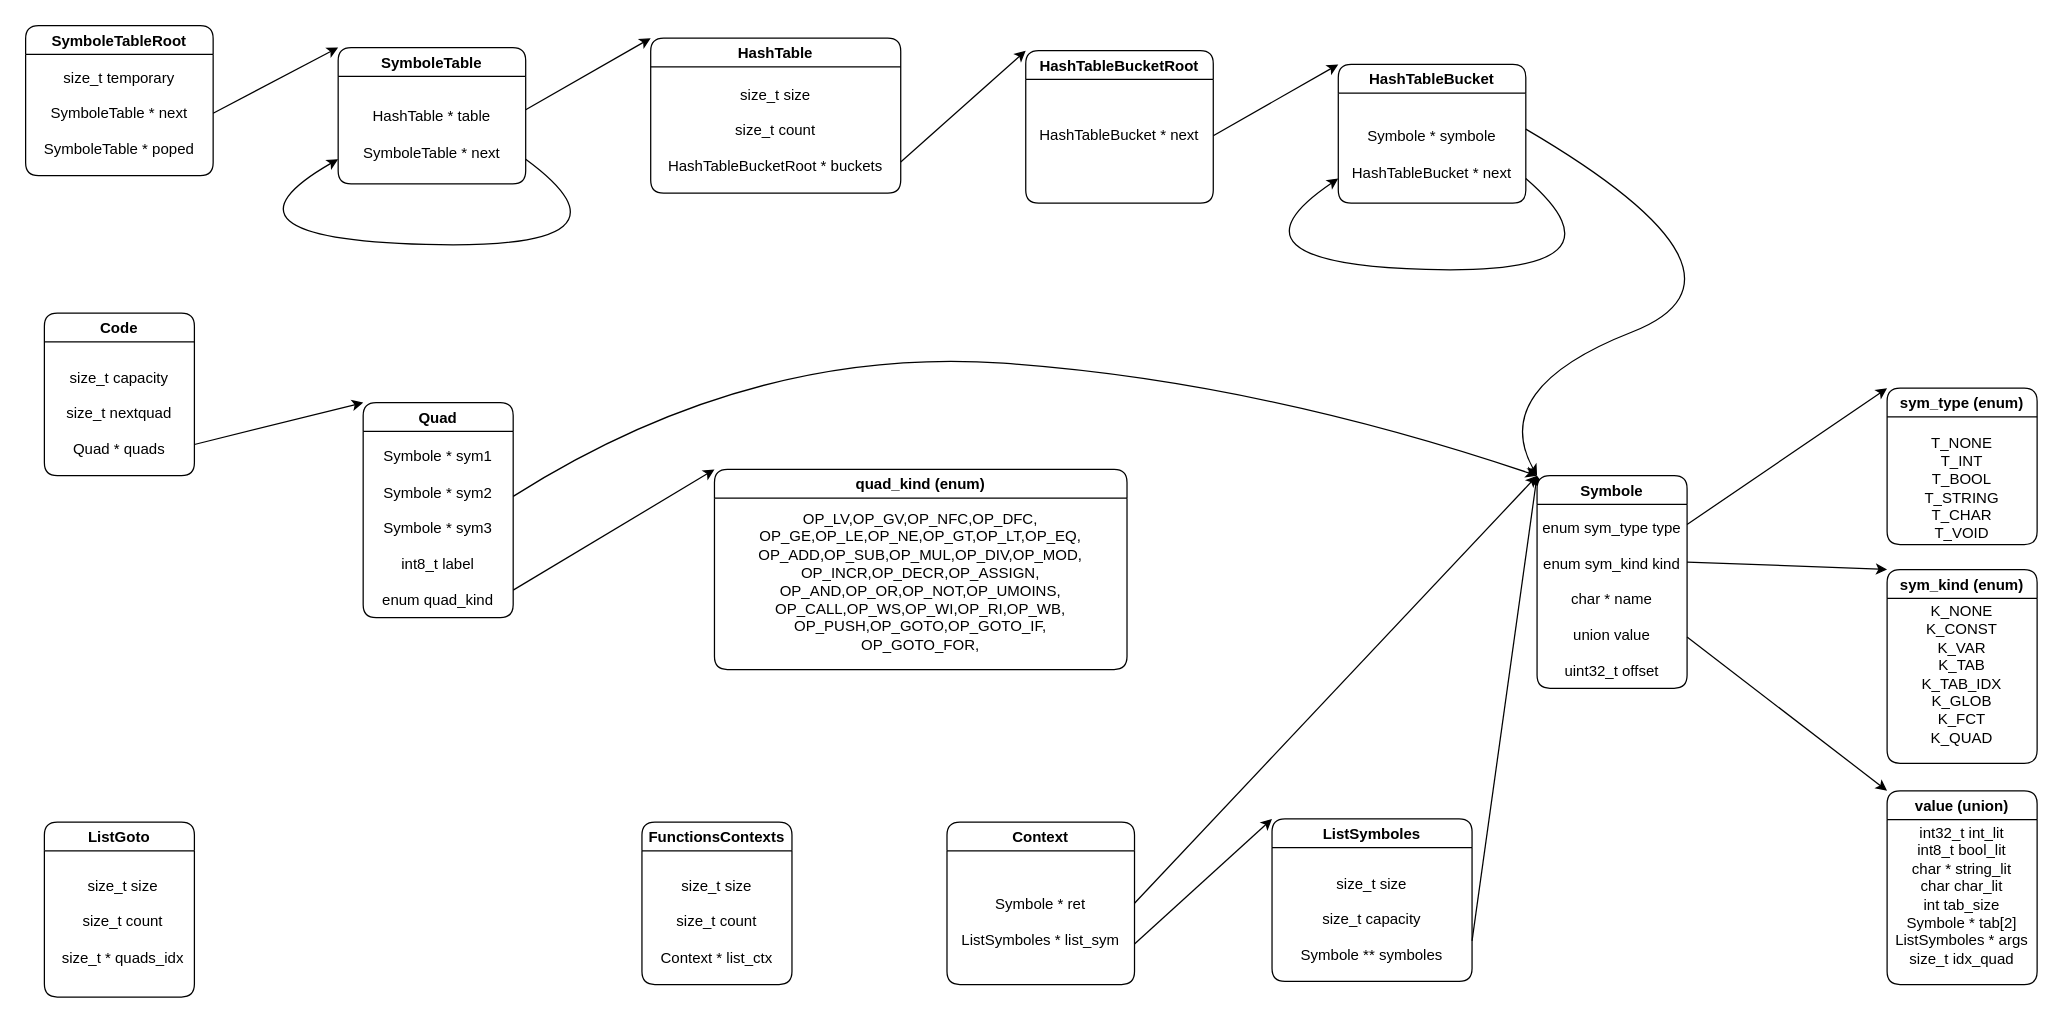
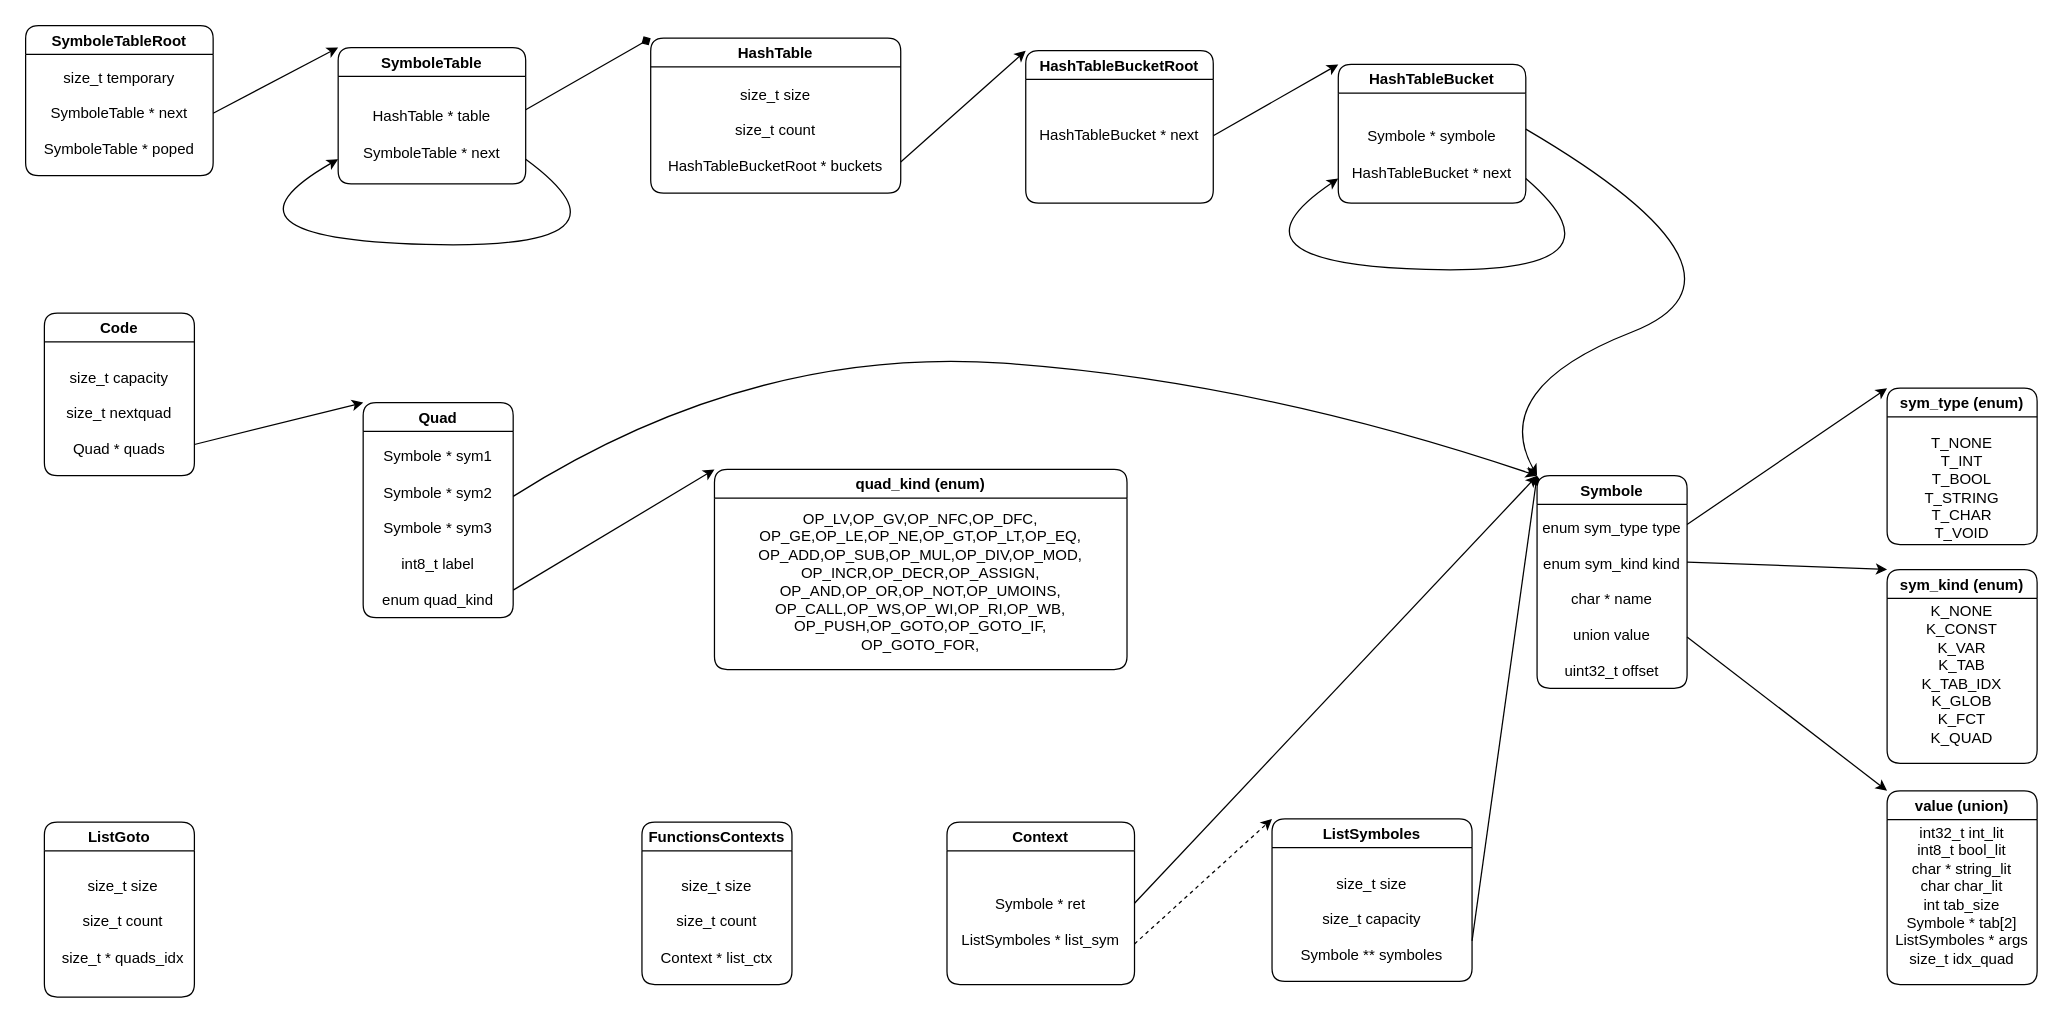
(642, 43) -> (641, 43)
(1199, 885) -> (1199, 885)
